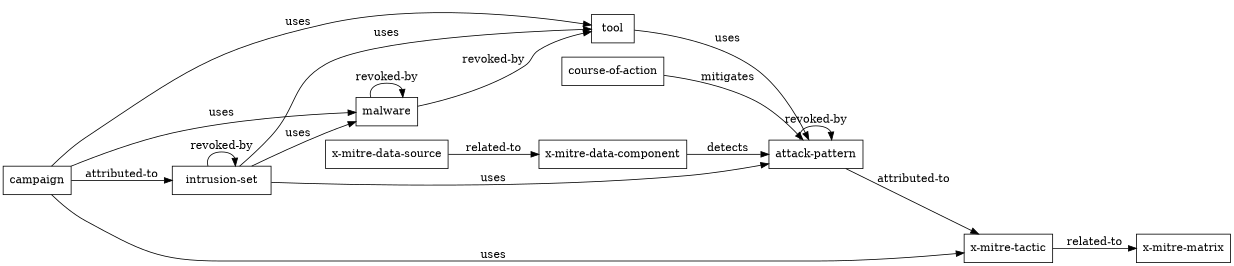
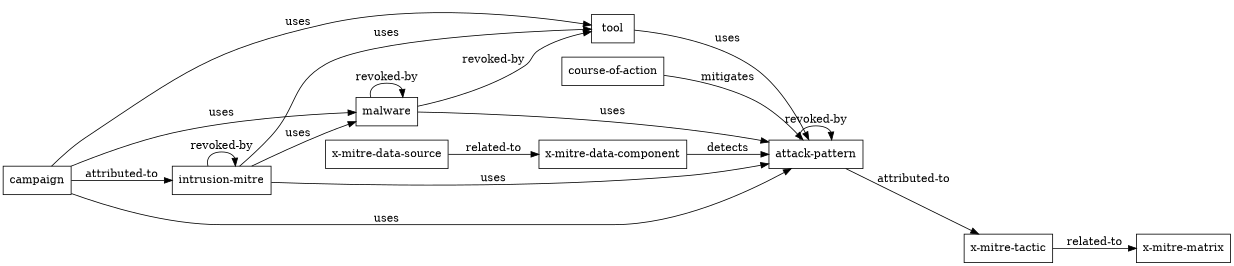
none -> (590, 120)
(222, 180) -> (222, 180)
(495, 261) -> (431, 225)
